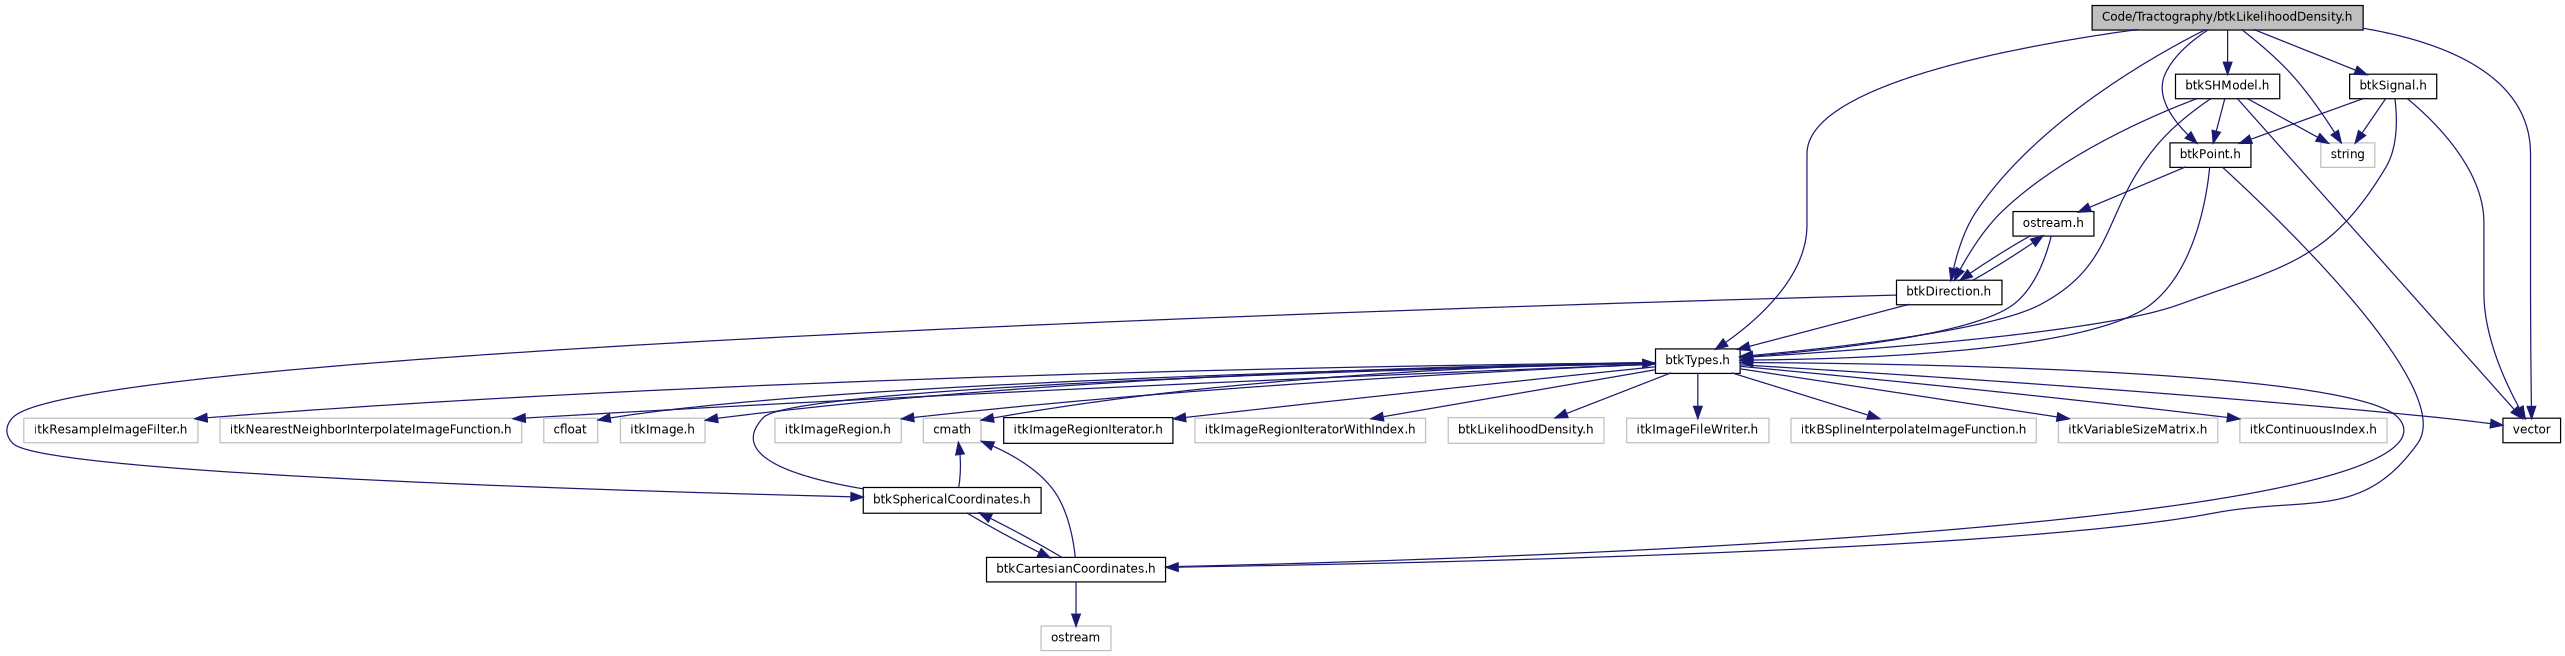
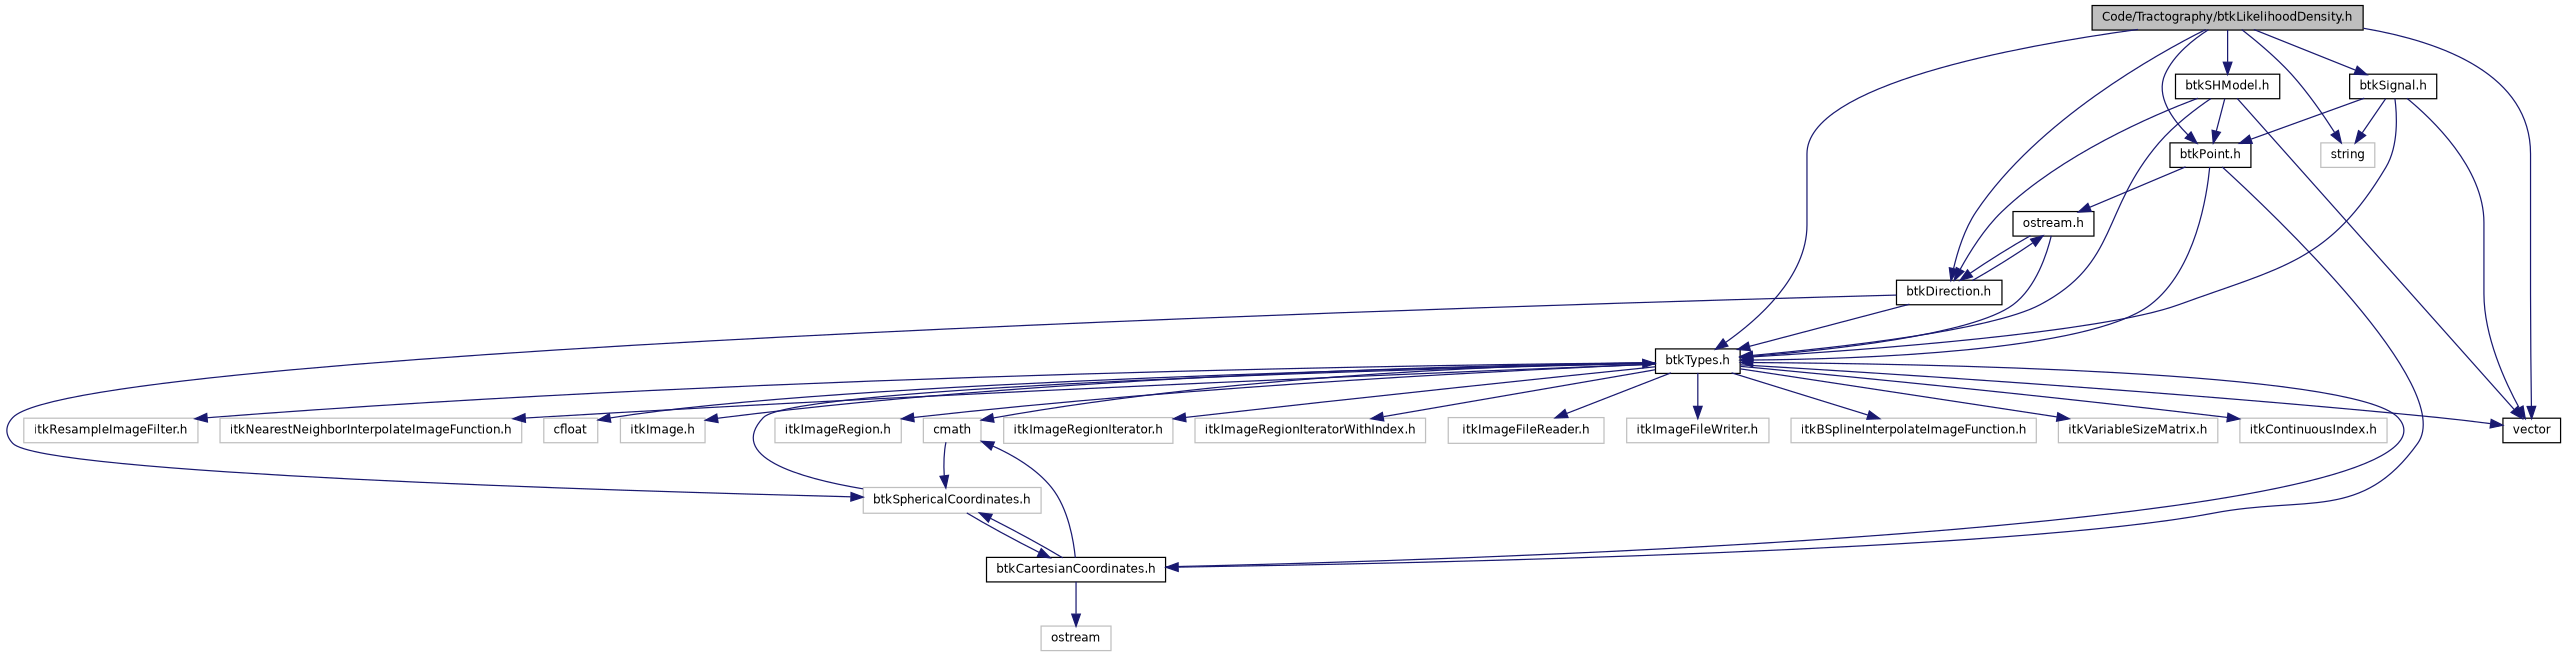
(2282, 118) -> none
(1088, 430) -> (1088, 430)
(1526, 430) -> (1526, 430)
(960, 471) -> (944, 459)
(952, 500) -> (952, 500)
